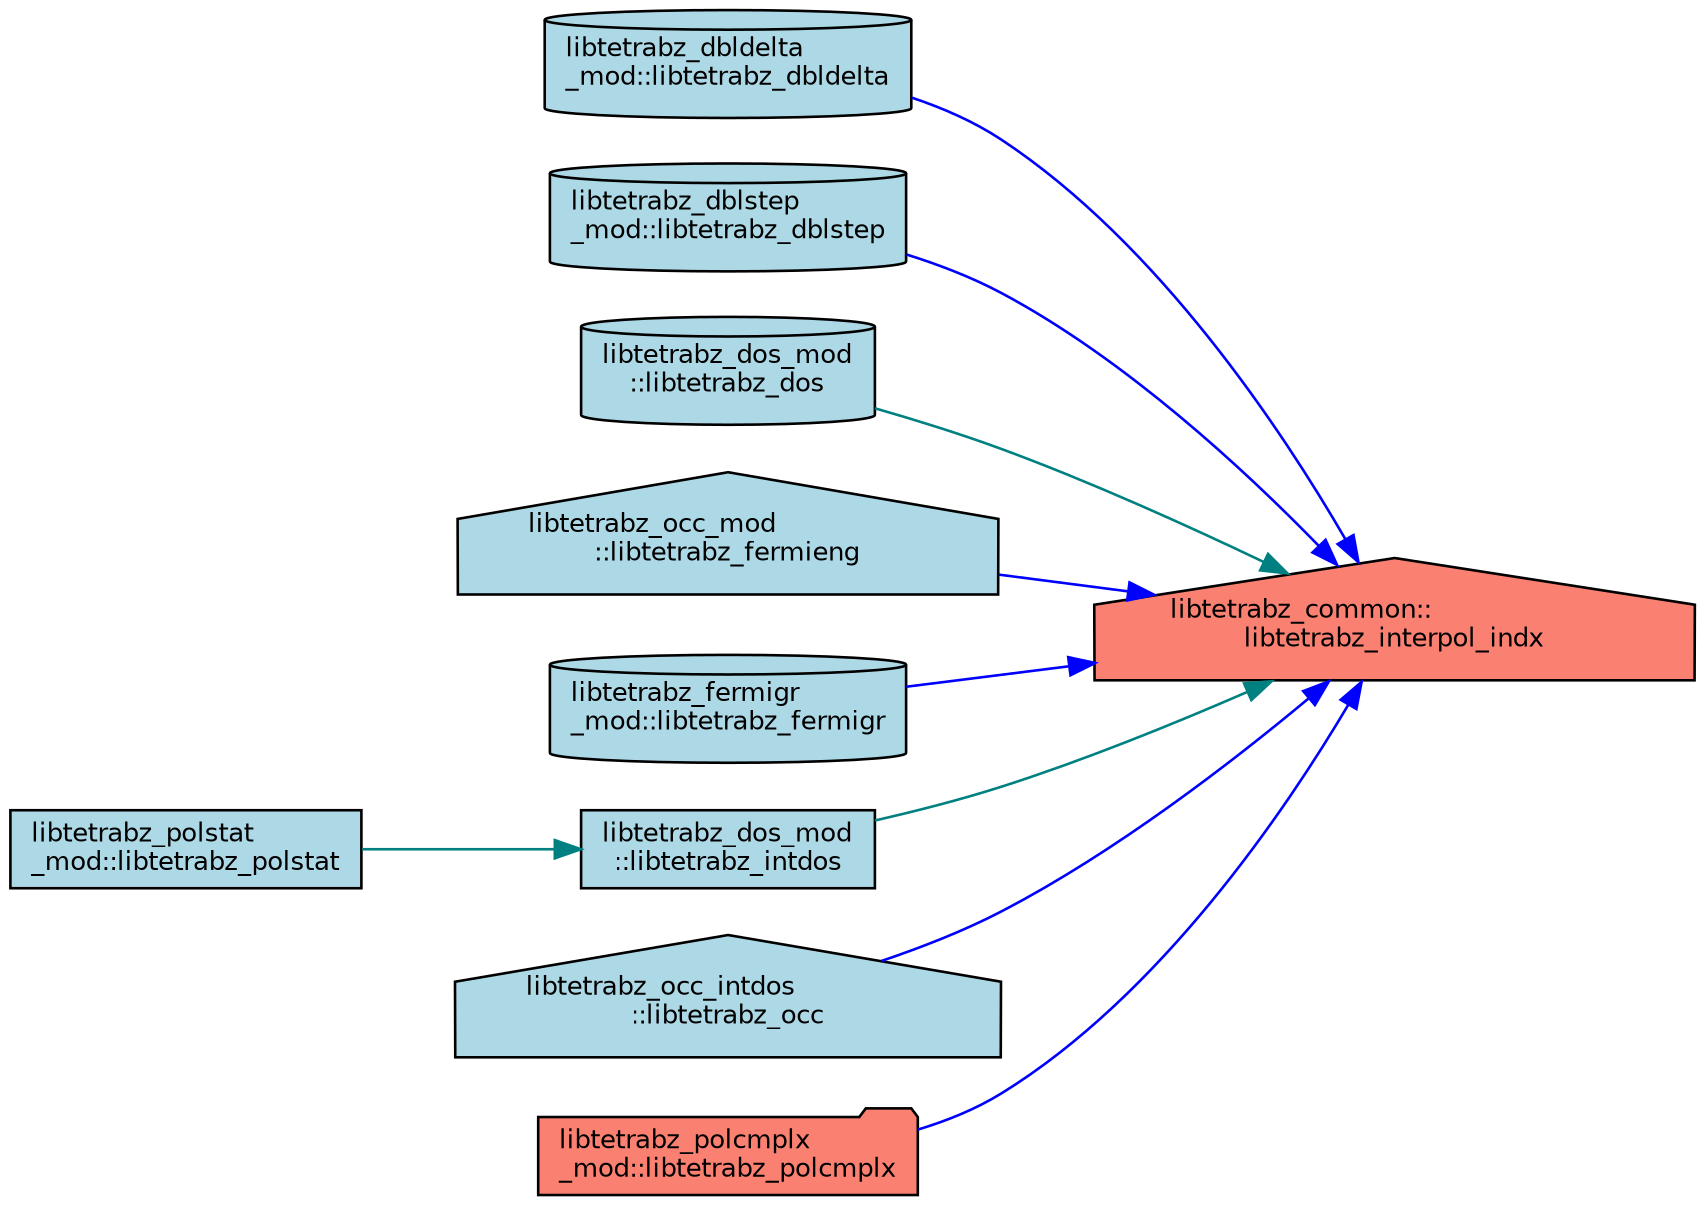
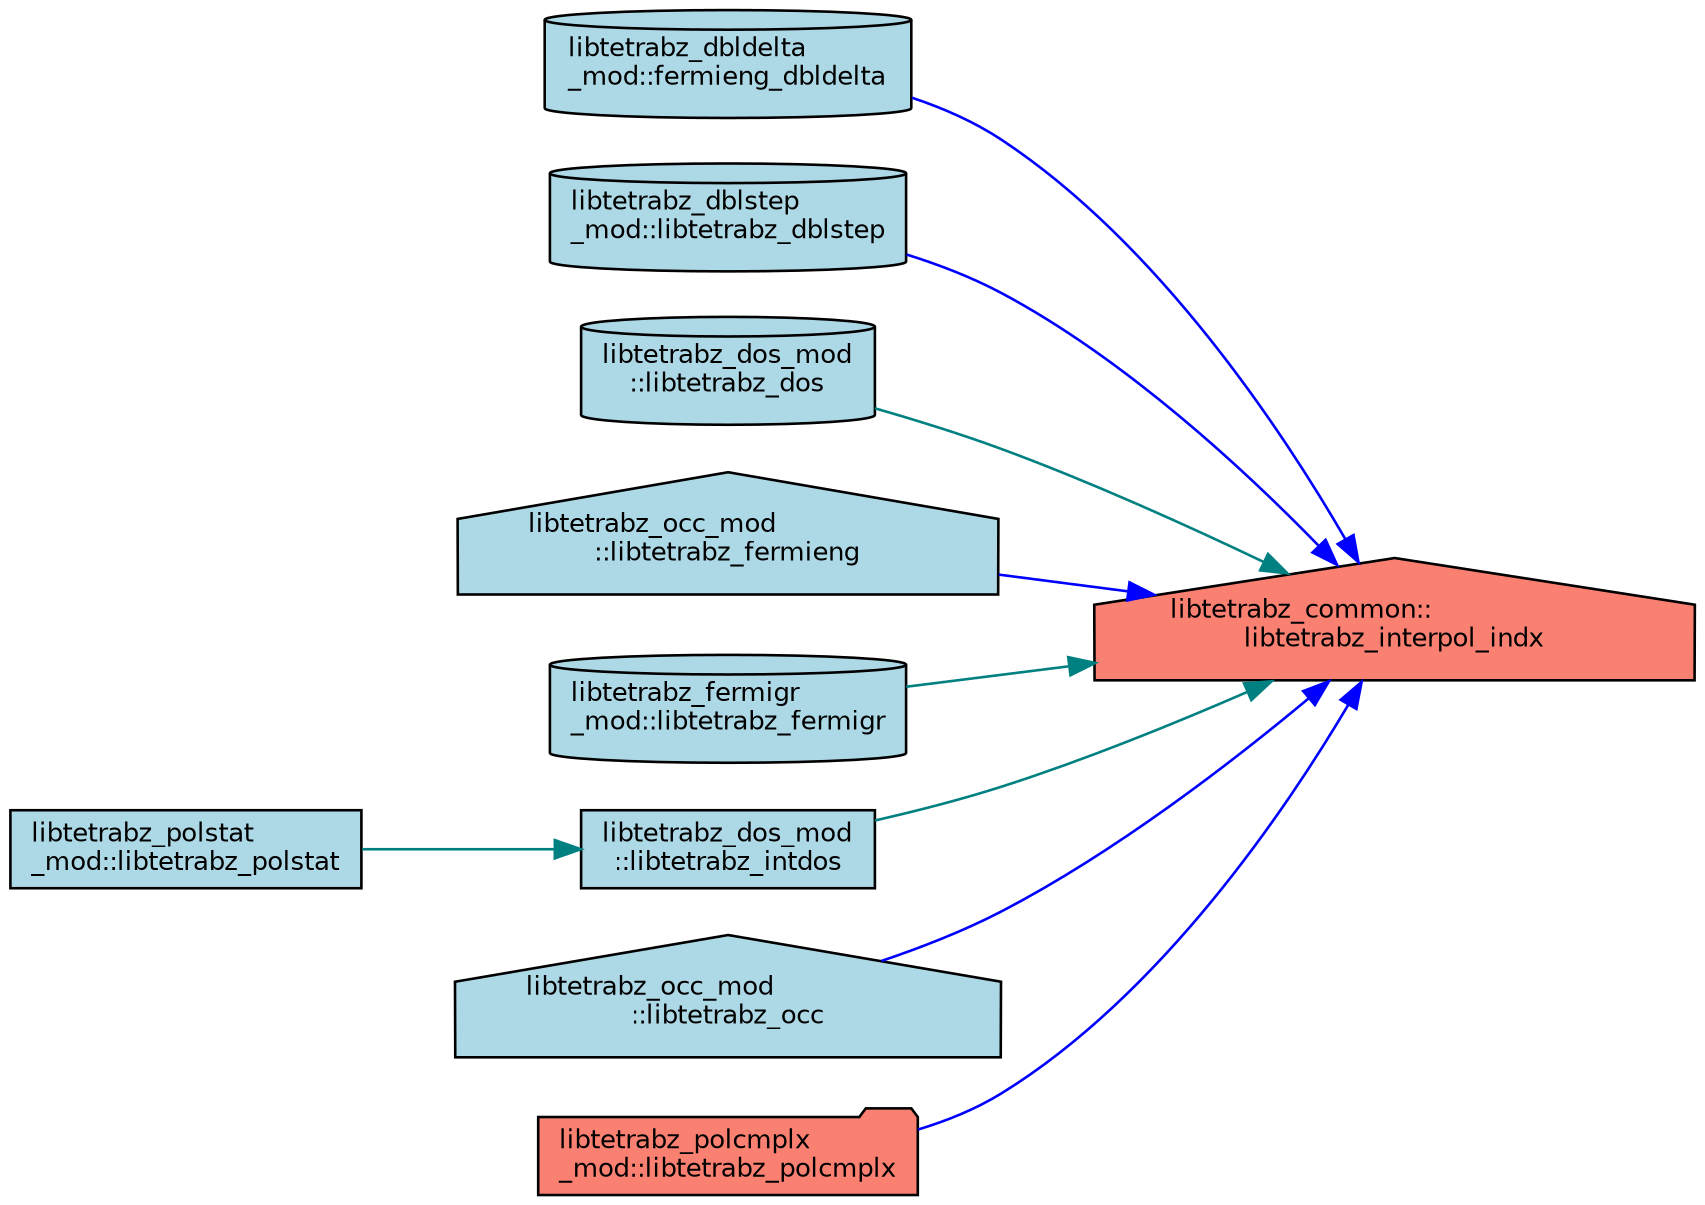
(728, 64) -> (728, 64)
(987, 677) -> (987, 677)
(728, 1003) -> (728, 1003)
